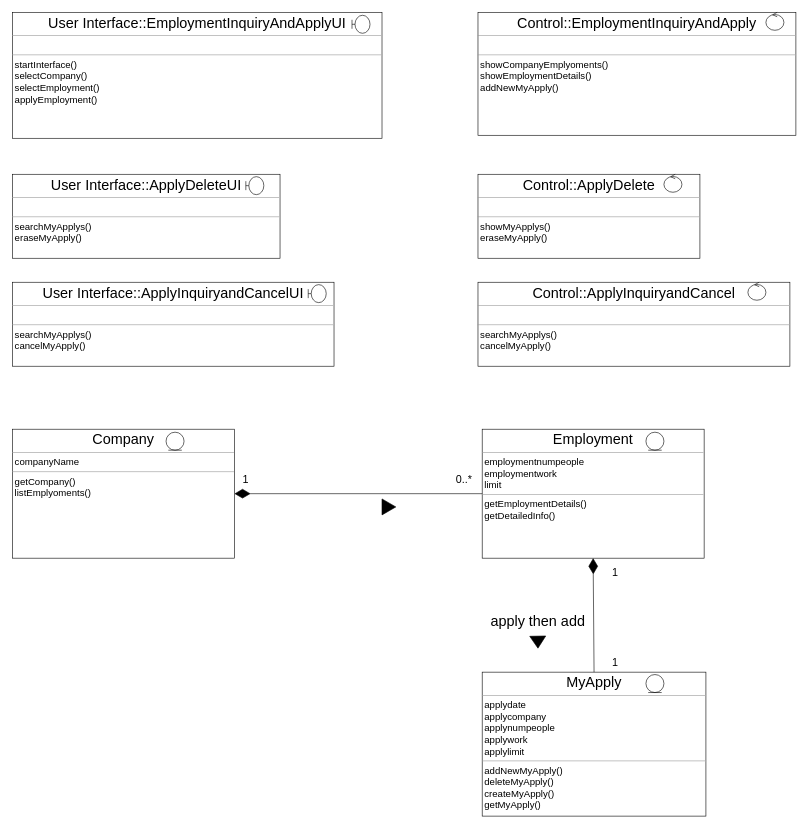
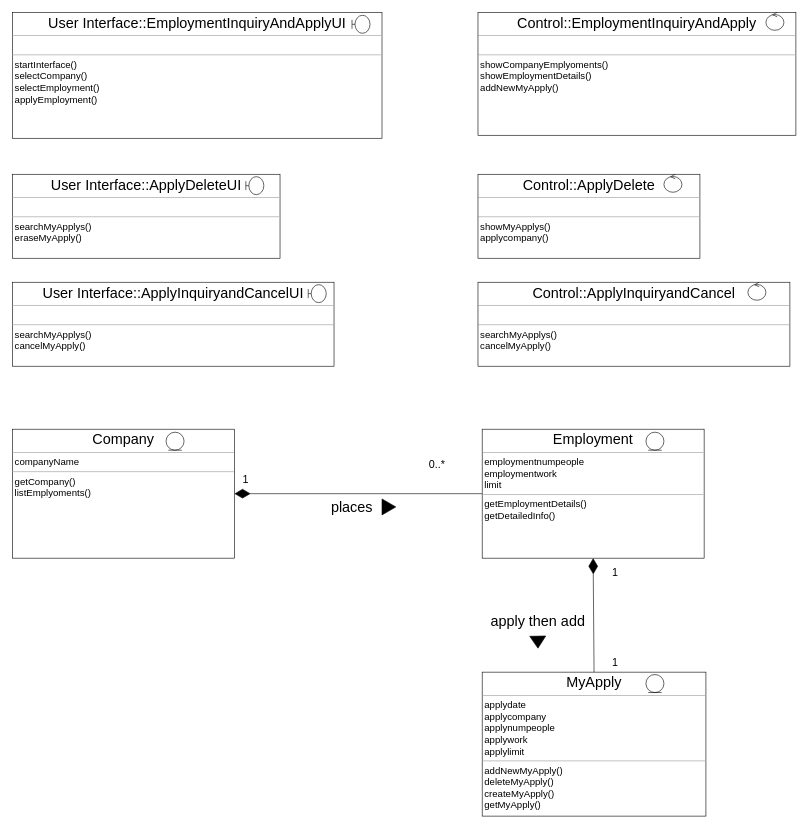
(514, 187) -> (514, 187)
(464, 480) -> (437, 465)
none -> (352, 507)
